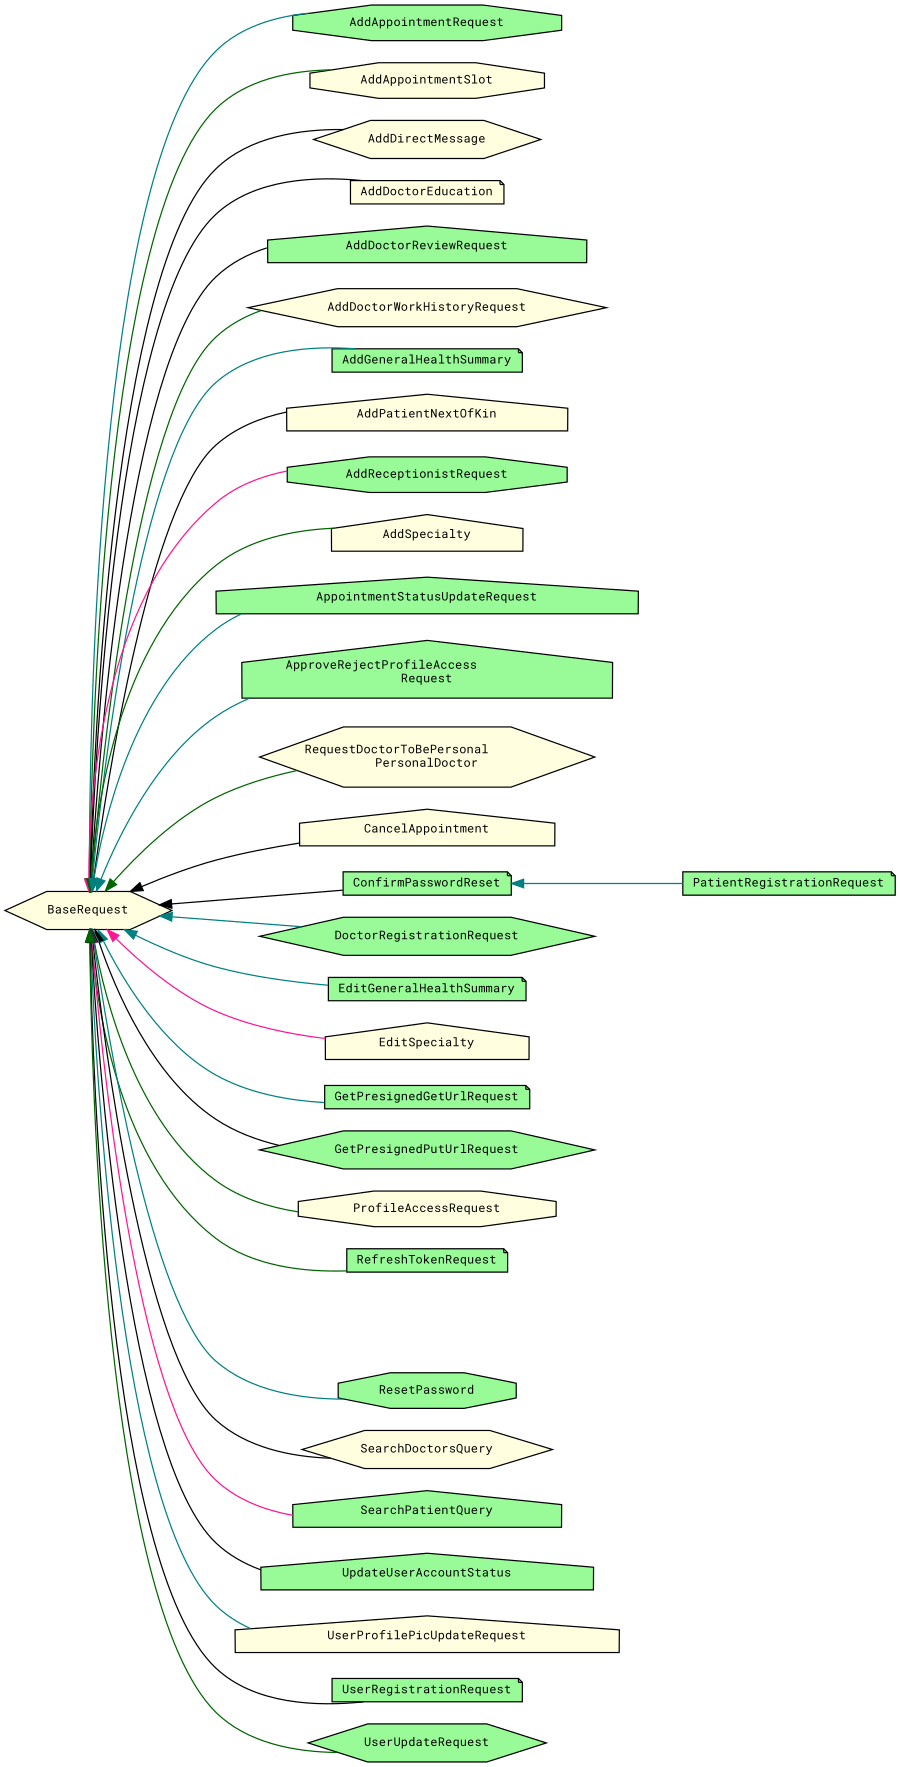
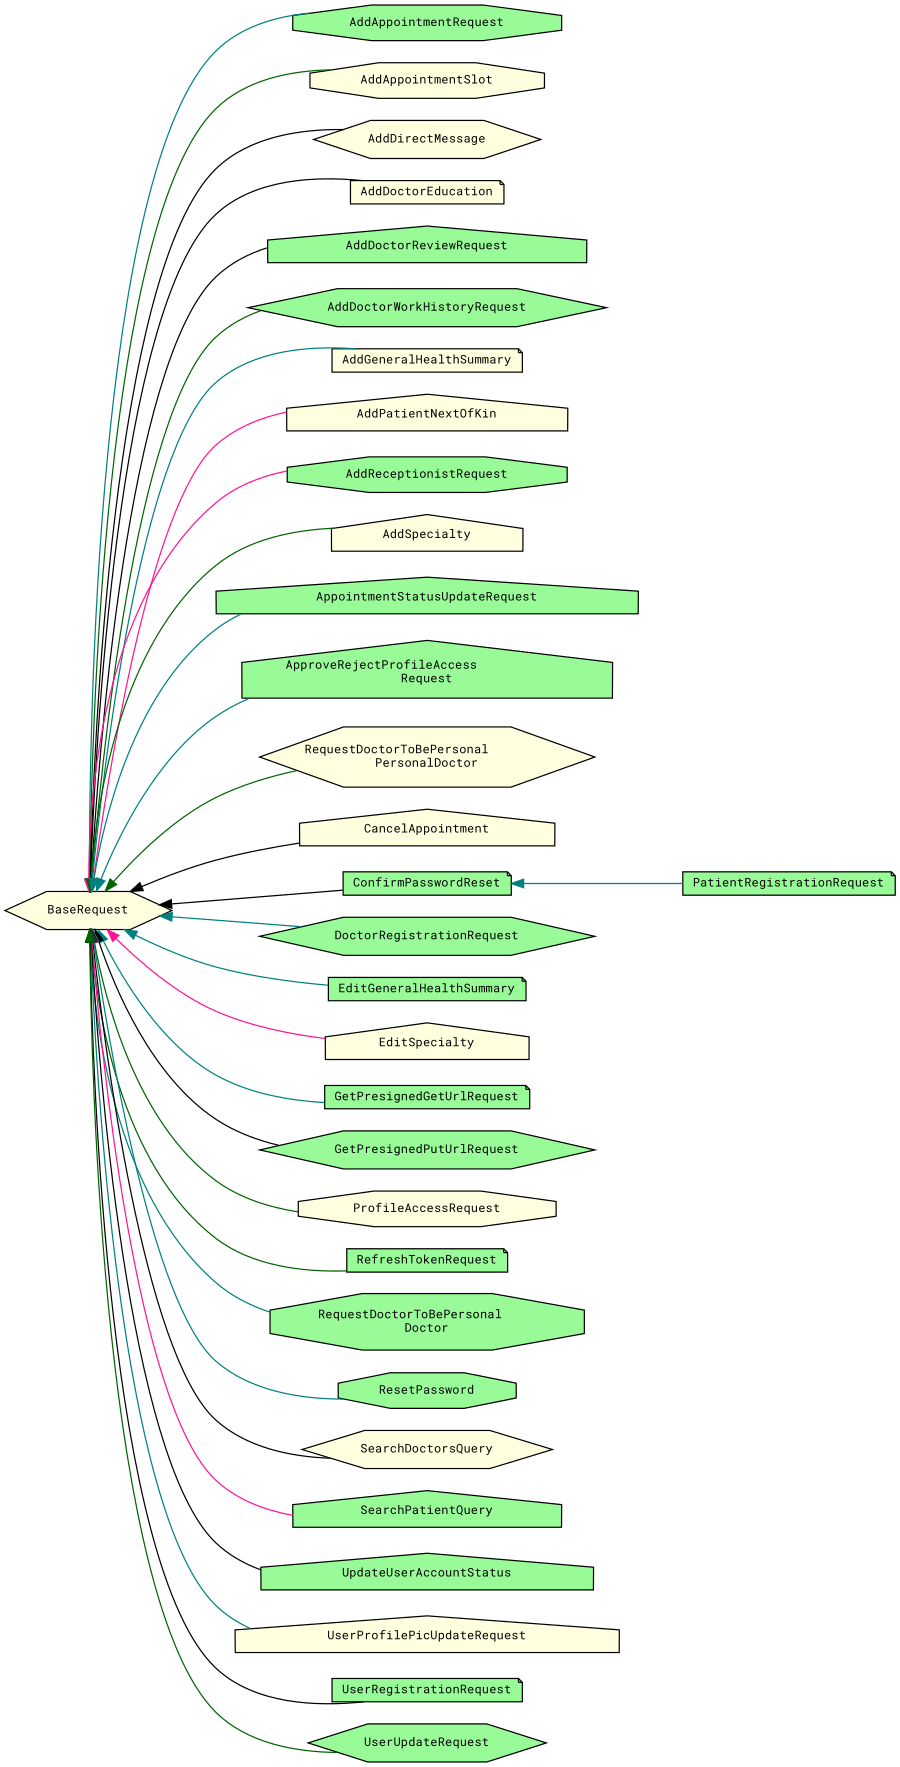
(427, 308) -> (427, 308)
(427, 360) -> (427, 360)
(140, 629) -> (140, 629)
none -> (427, 1322)
